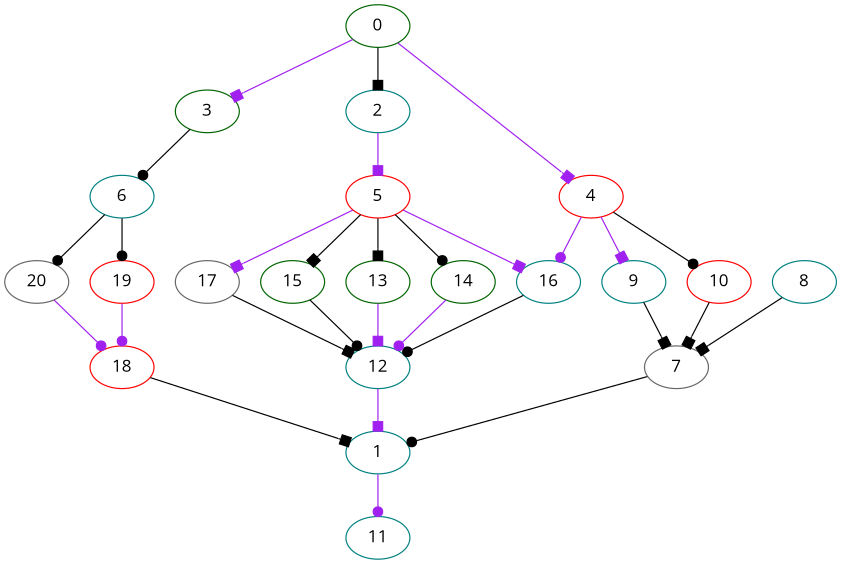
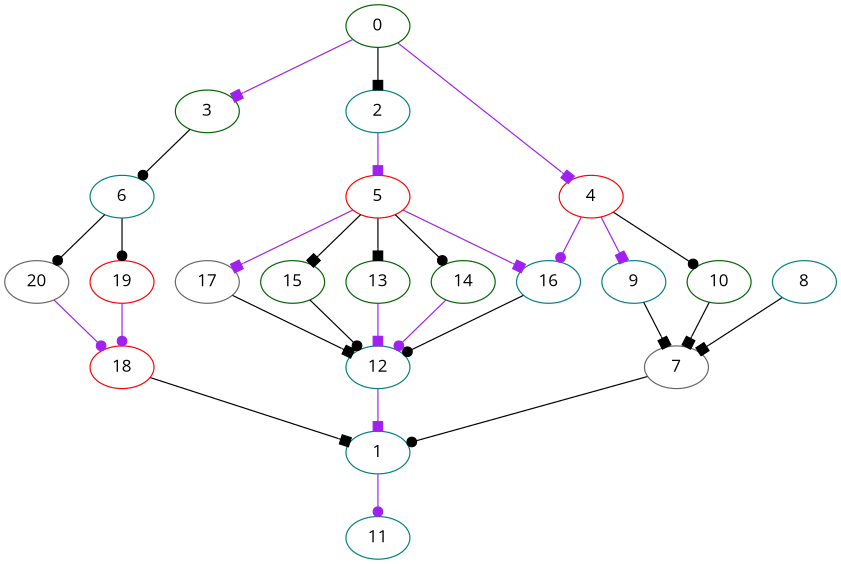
(719, 282) -> (719, 282)
